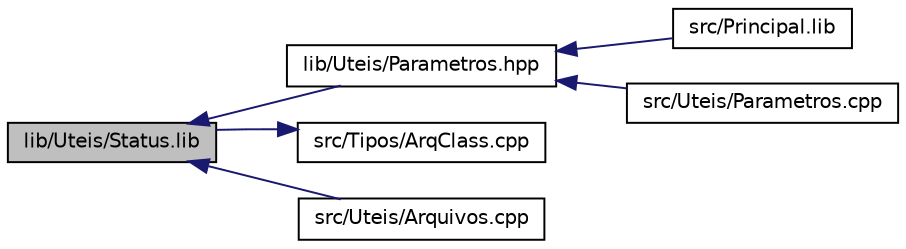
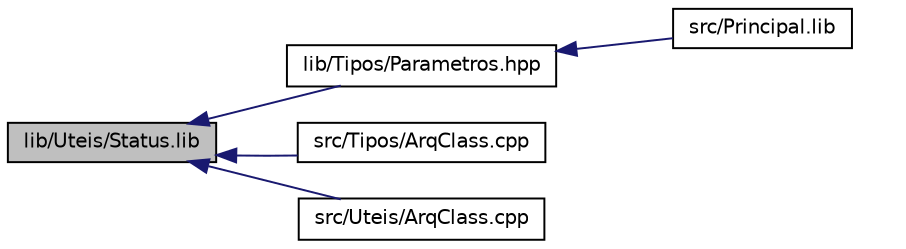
(422, 66) -> (422, 66)
(763, 103) -> none
(247, 129) -> (267, 156)
(422, 219) -> (422, 219)
